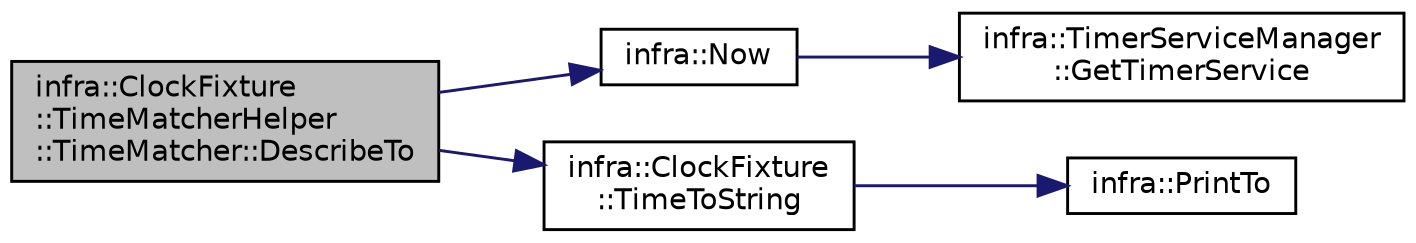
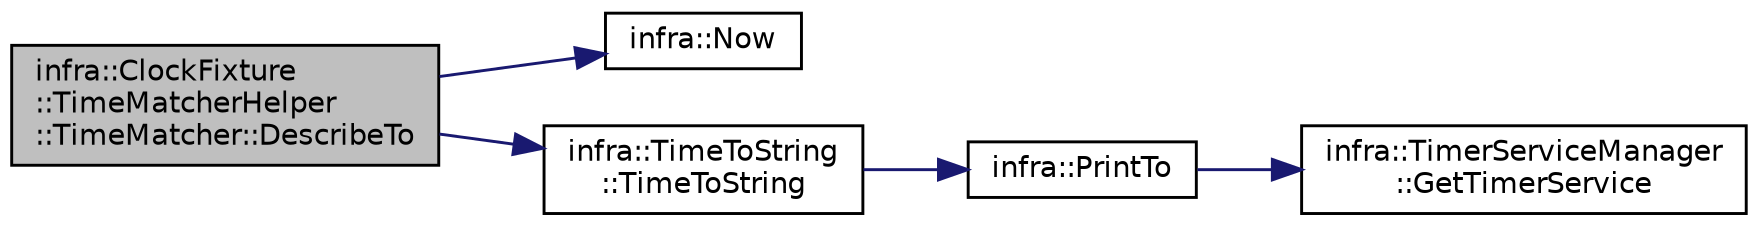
(864, 57) -> (1235, 170)
(699, 186) -> (703, 170)
